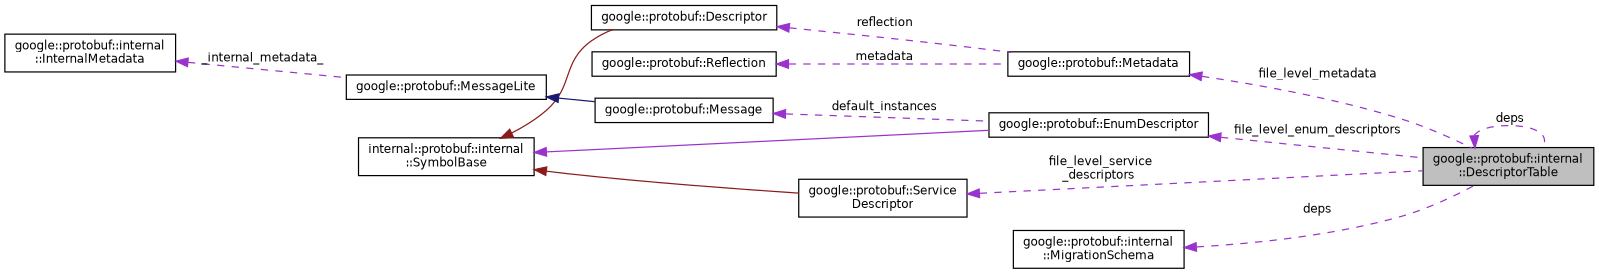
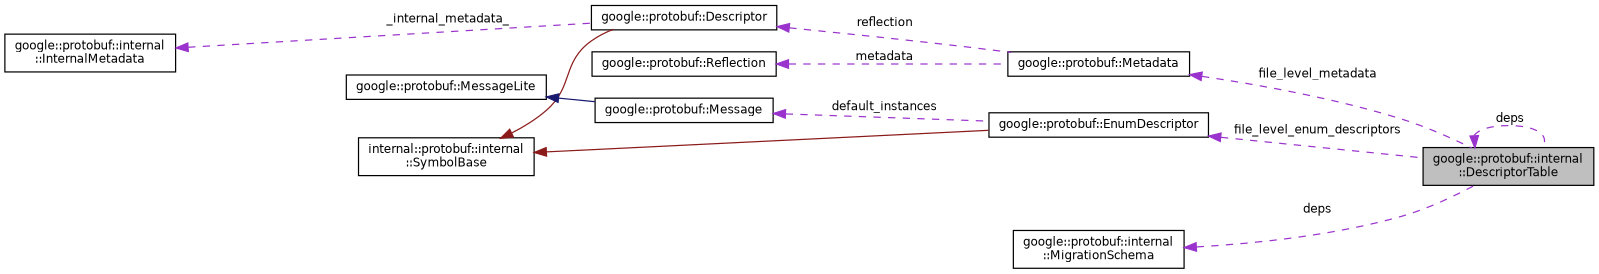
(267, 70) -> (390, 35)
(768, 141) -> (768, 141)
(883, 198) -> none
